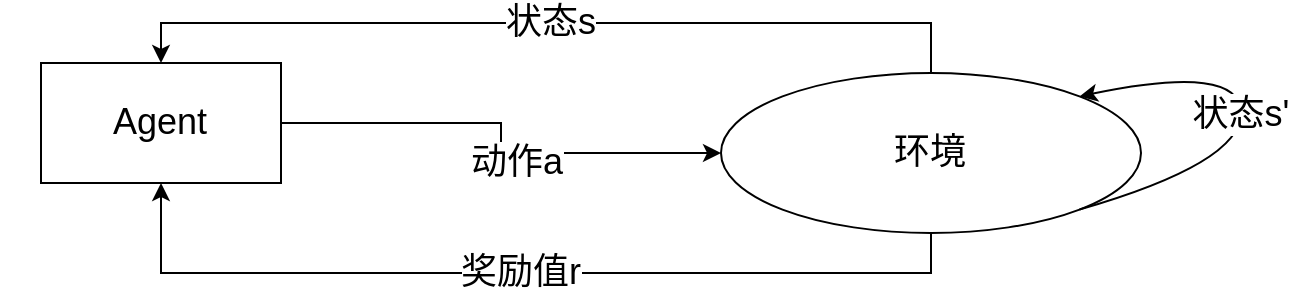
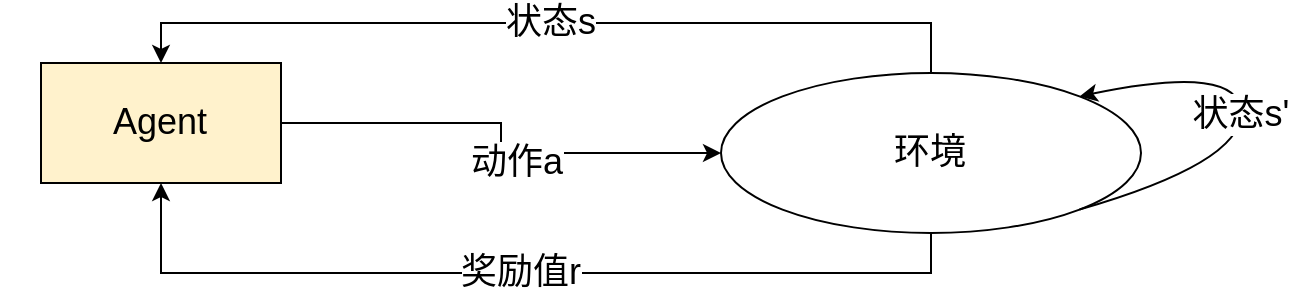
(161, 123) -> (161, 123)
